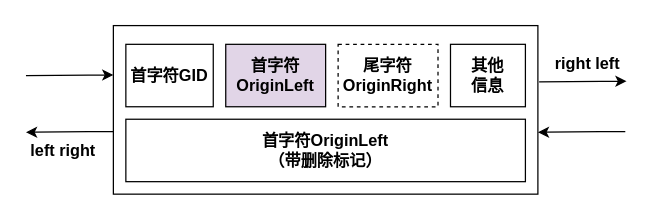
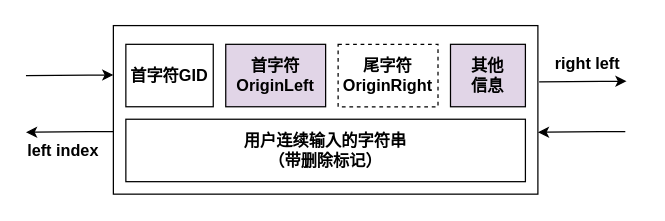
(488, 76) -> (488, 76)
(63, 151) -> (63, 151)
(326, 151) -> (326, 151)
